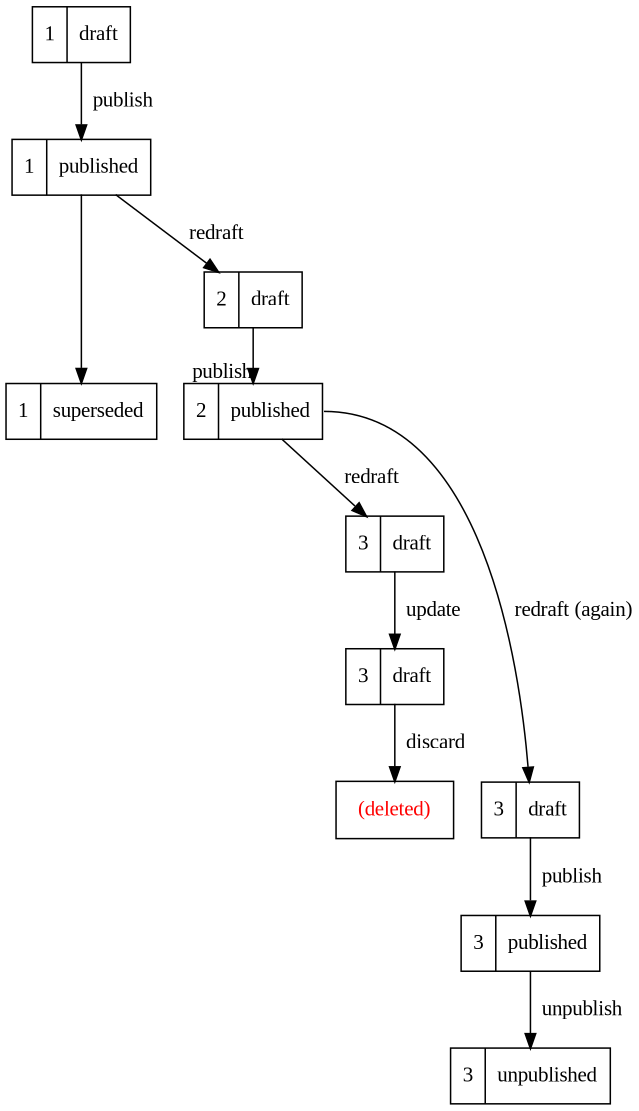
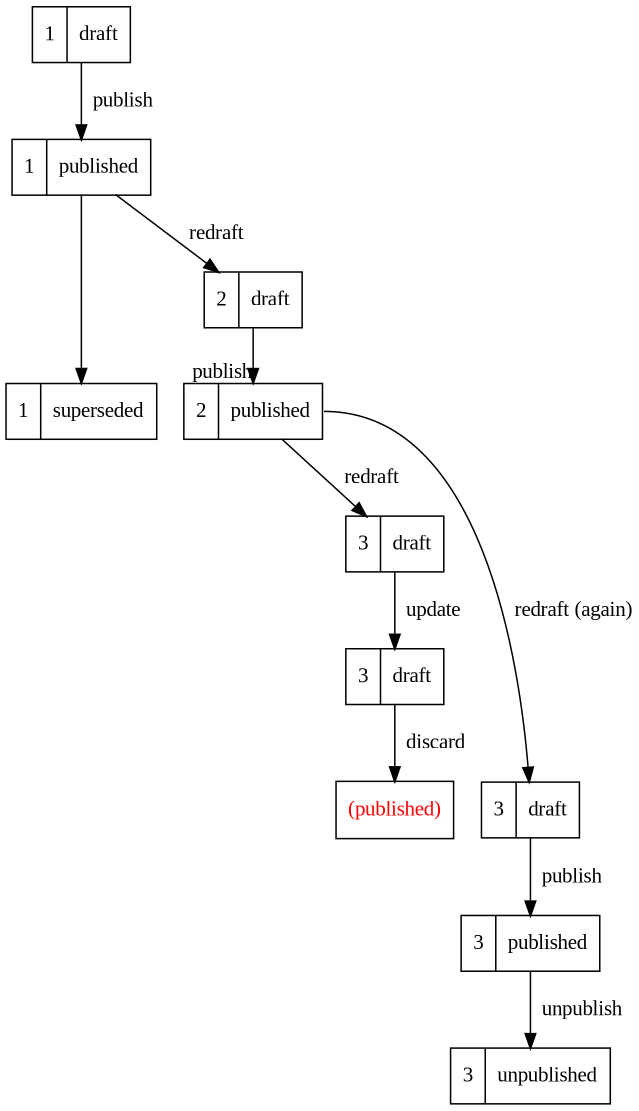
(395, 810) -> (395, 810)
